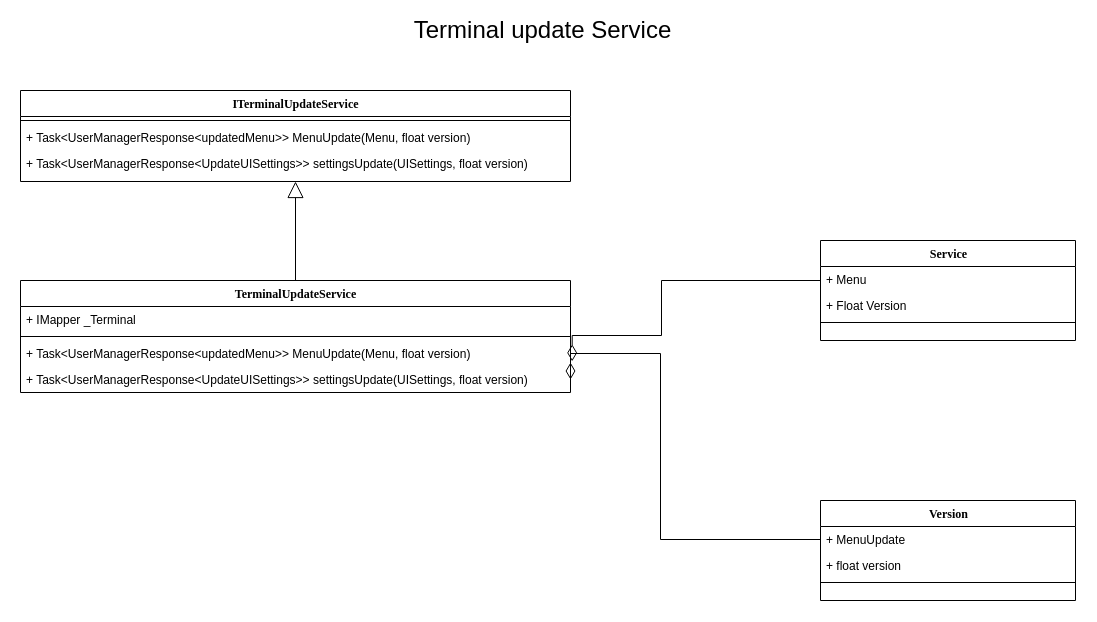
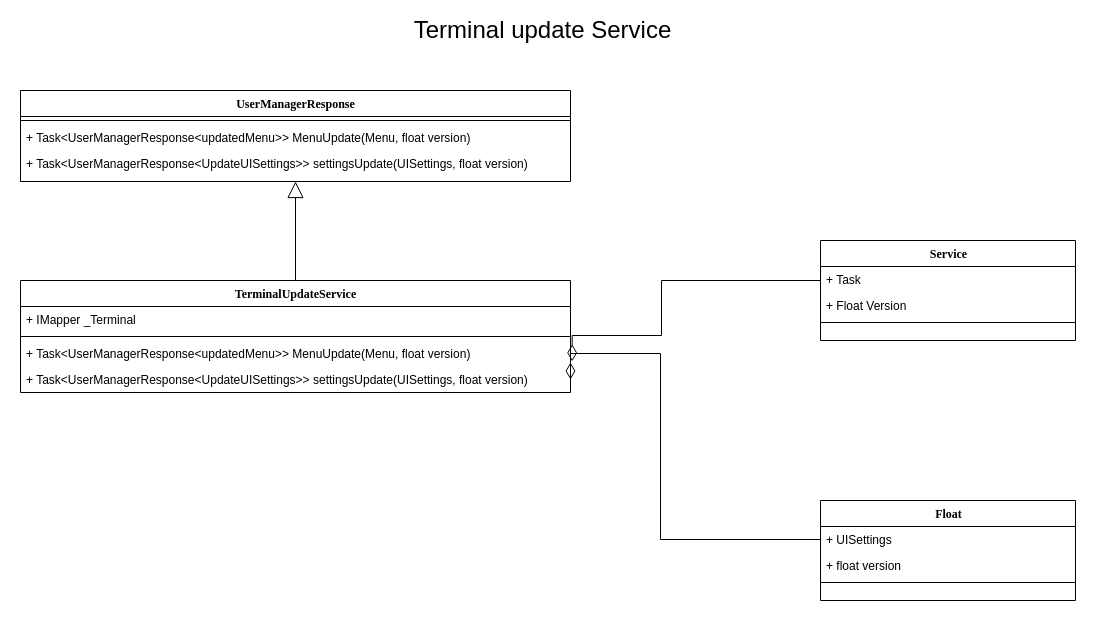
(296, 105) -> (296, 105)
(845, 281) -> (845, 281)
(949, 515) -> (949, 515)
(865, 541) -> (864, 541)
